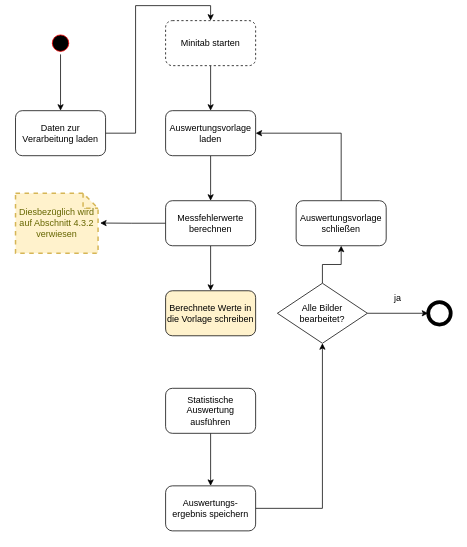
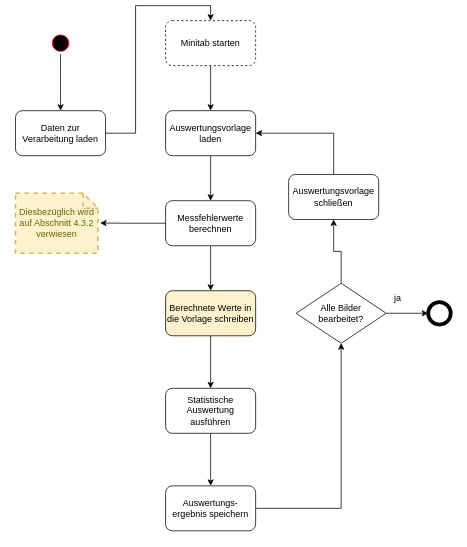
(341, 223) -> (333, 197)
(322, 313) -> (341, 313)
none -> (210, 359)
